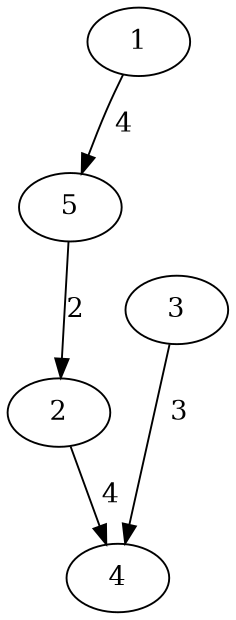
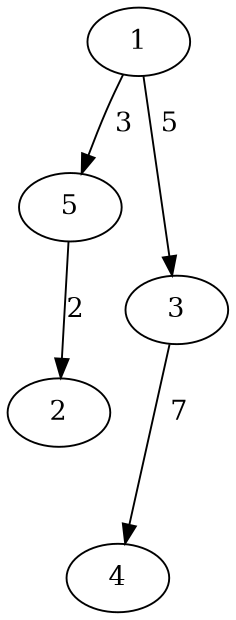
(120, 125) -> (120, 125)
none -> (156, 166)
(175, 413) -> (175, 413)
(85, 486) -> none
